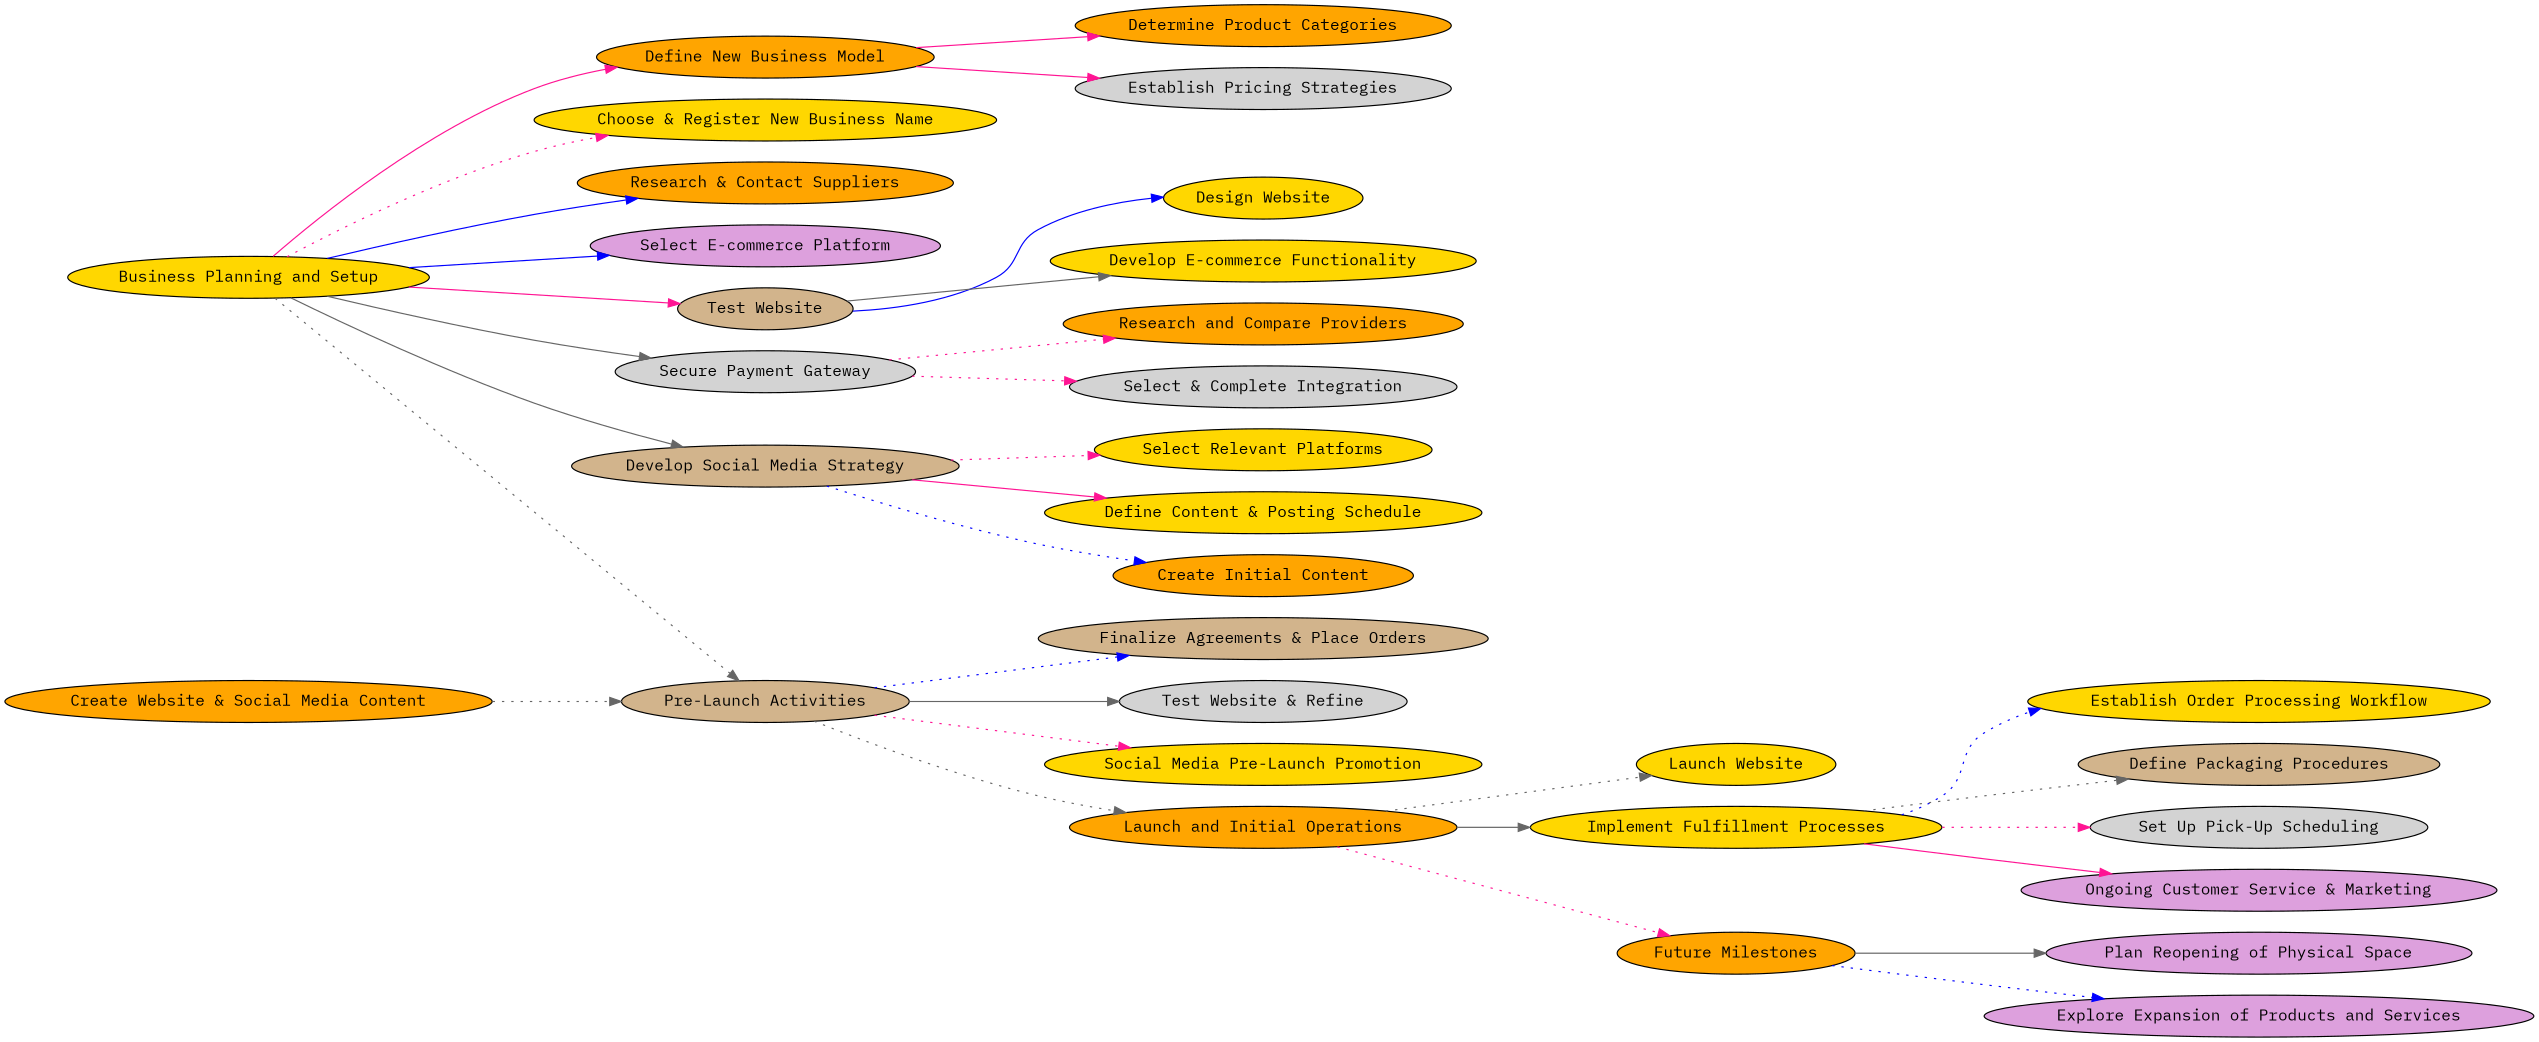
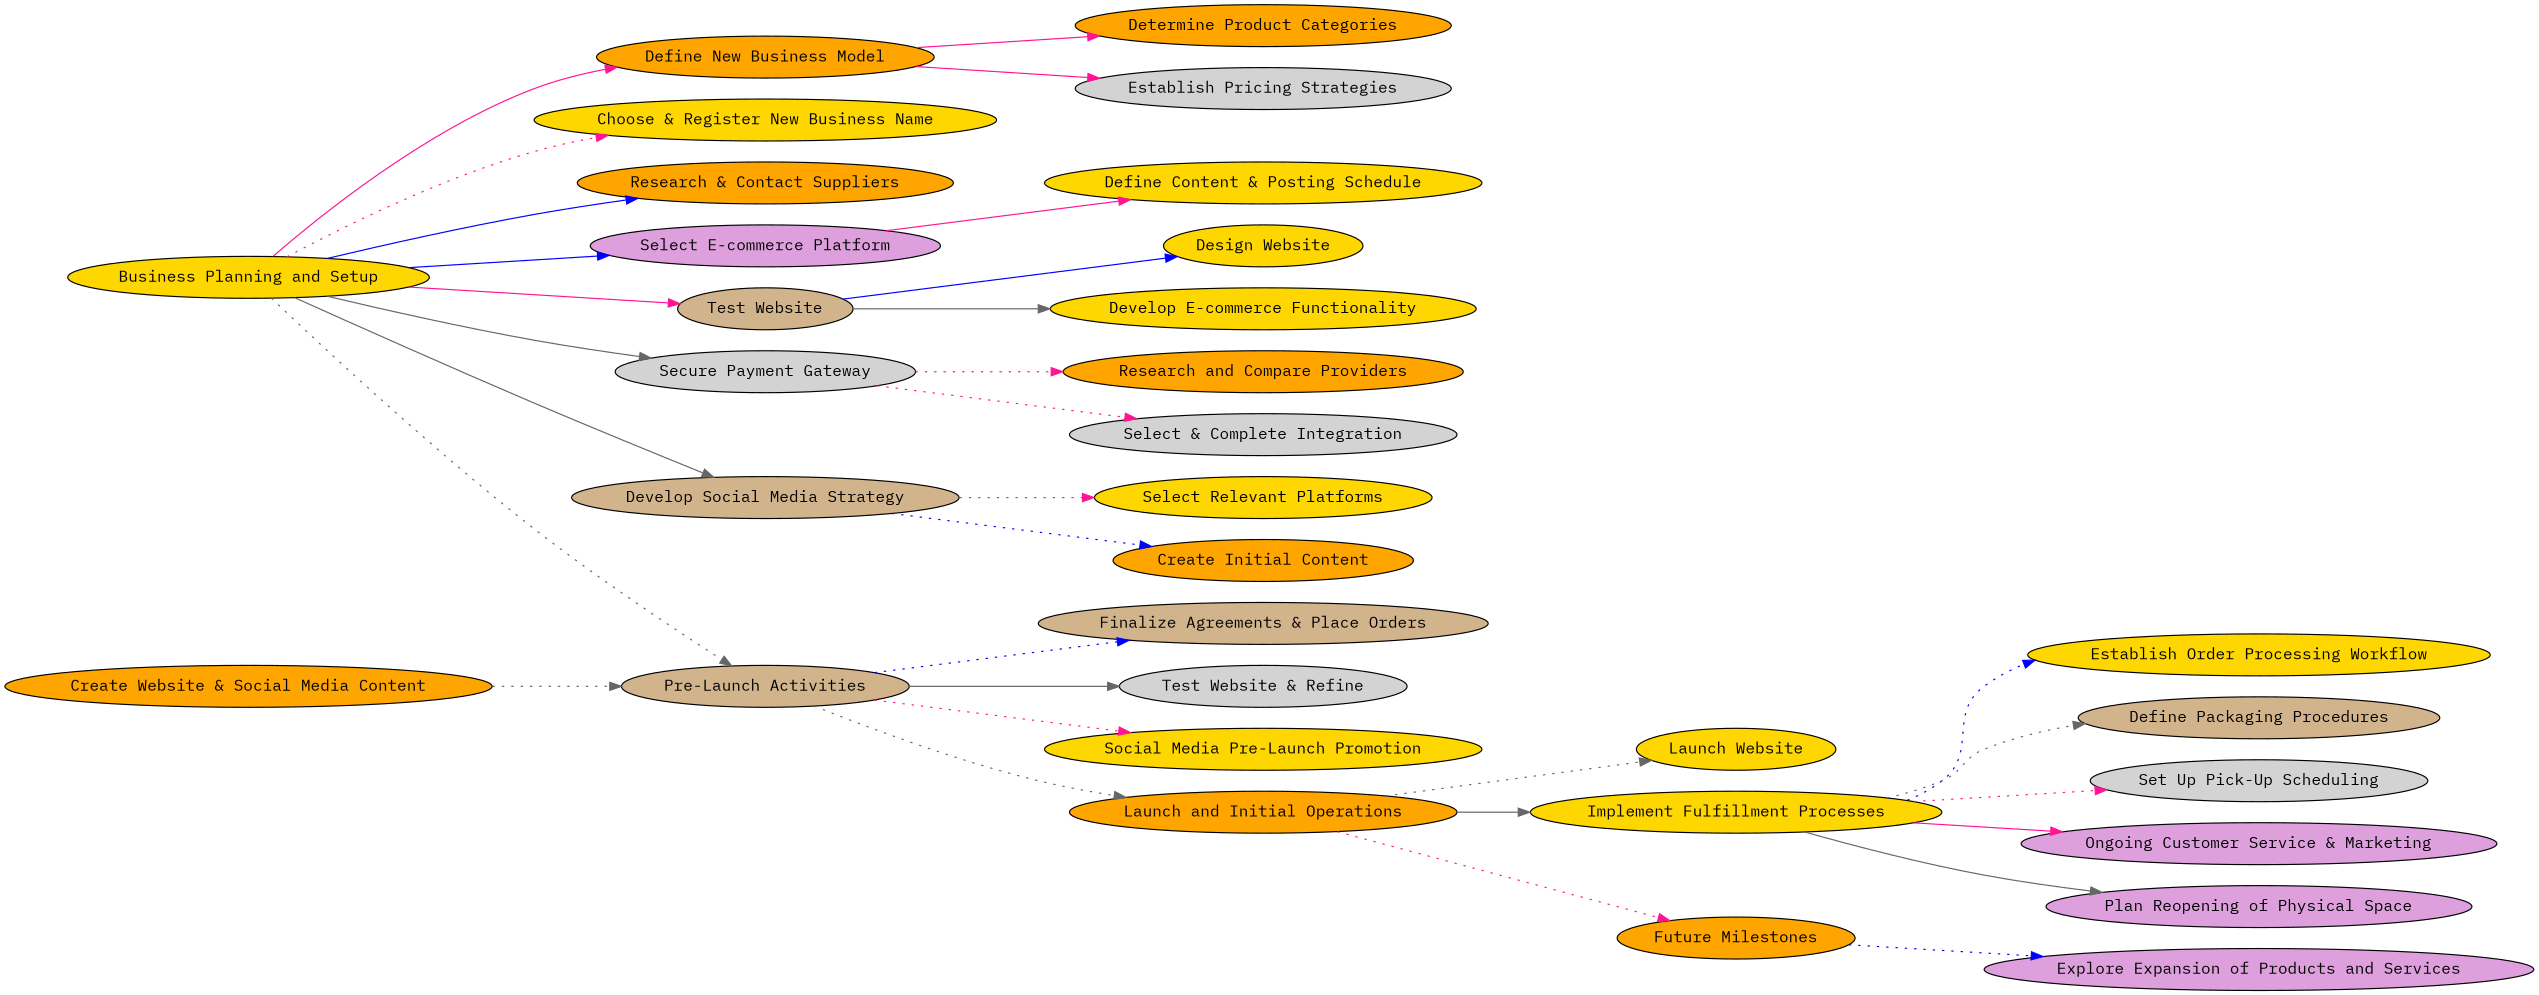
(1003, 488) -> (1002, 216)
(1945, 953) -> (1946, 868)
